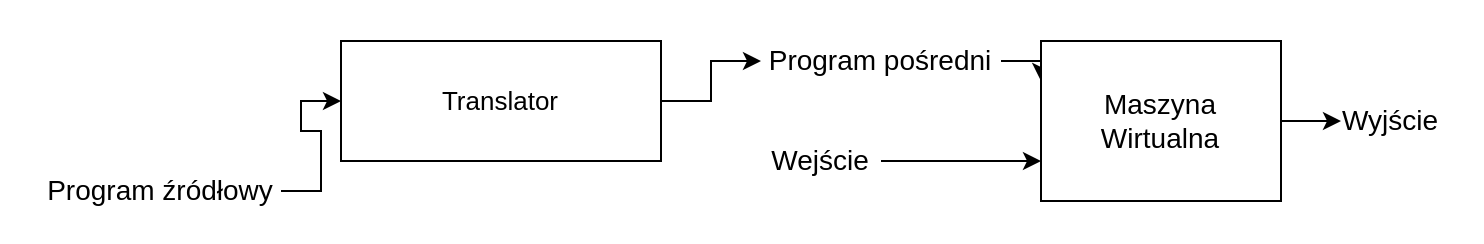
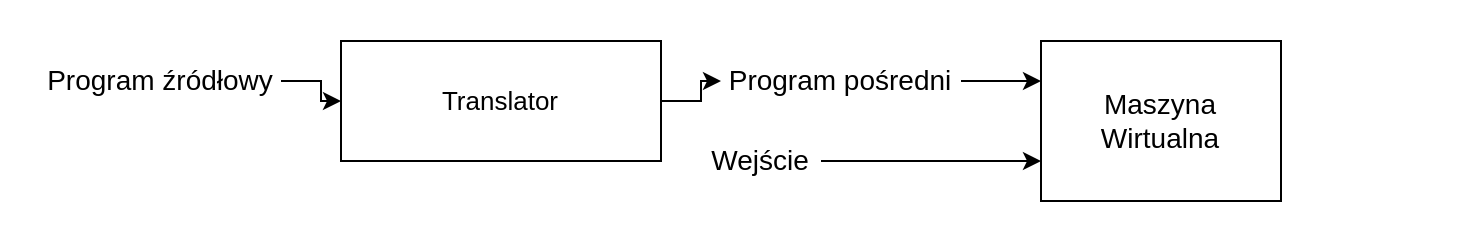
(881, 61) -> (841, 81)
(1318, 121) -> none
(1391, 121) -> none
(821, 161) -> (761, 161)
(161, 191) -> (161, 81)
